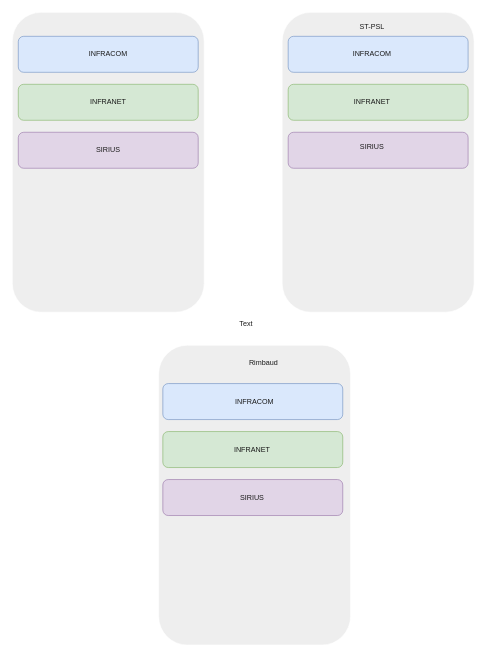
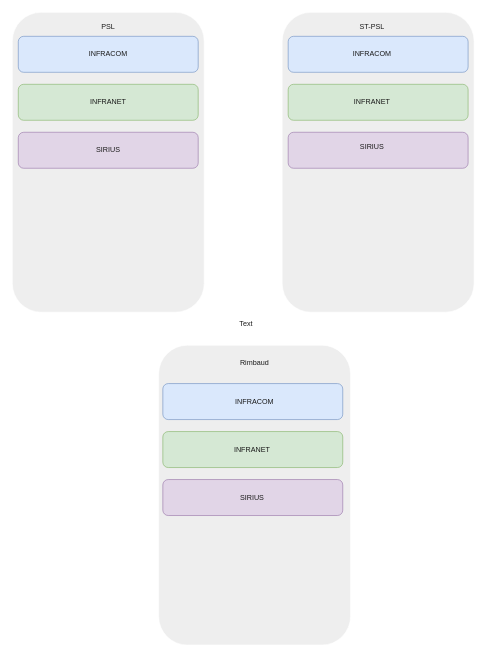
none -> (108, 27)
(264, 363) -> (255, 363)
